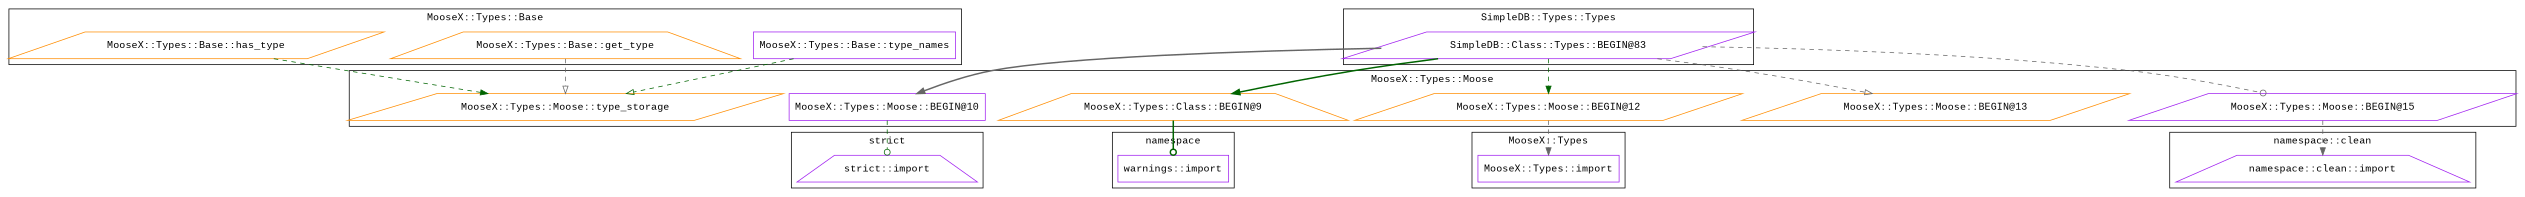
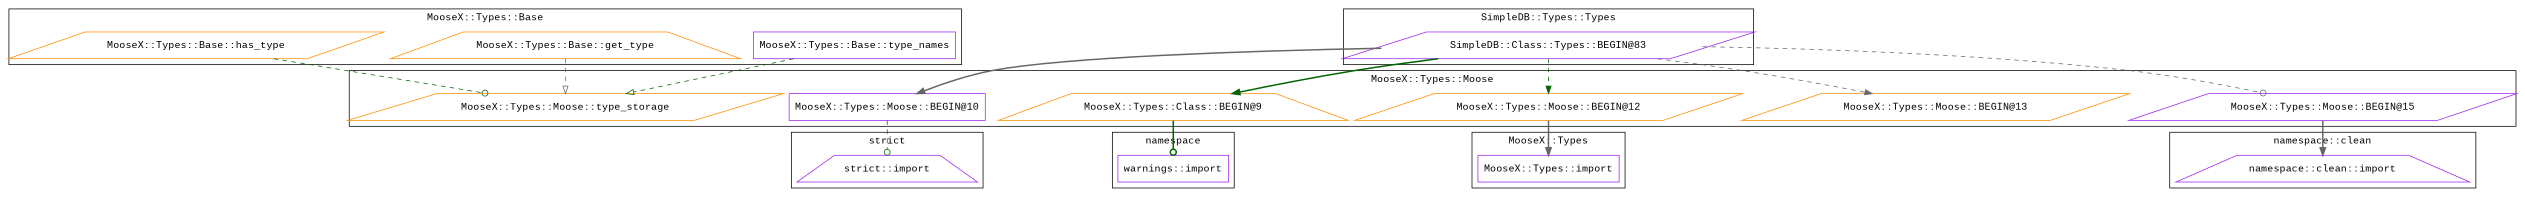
(1772, 75) -> (1772, 75)
(378, 76) -> (378, 76)
(1549, 137) -> (1549, 137)
(2323, 137) -> (2323, 137)
